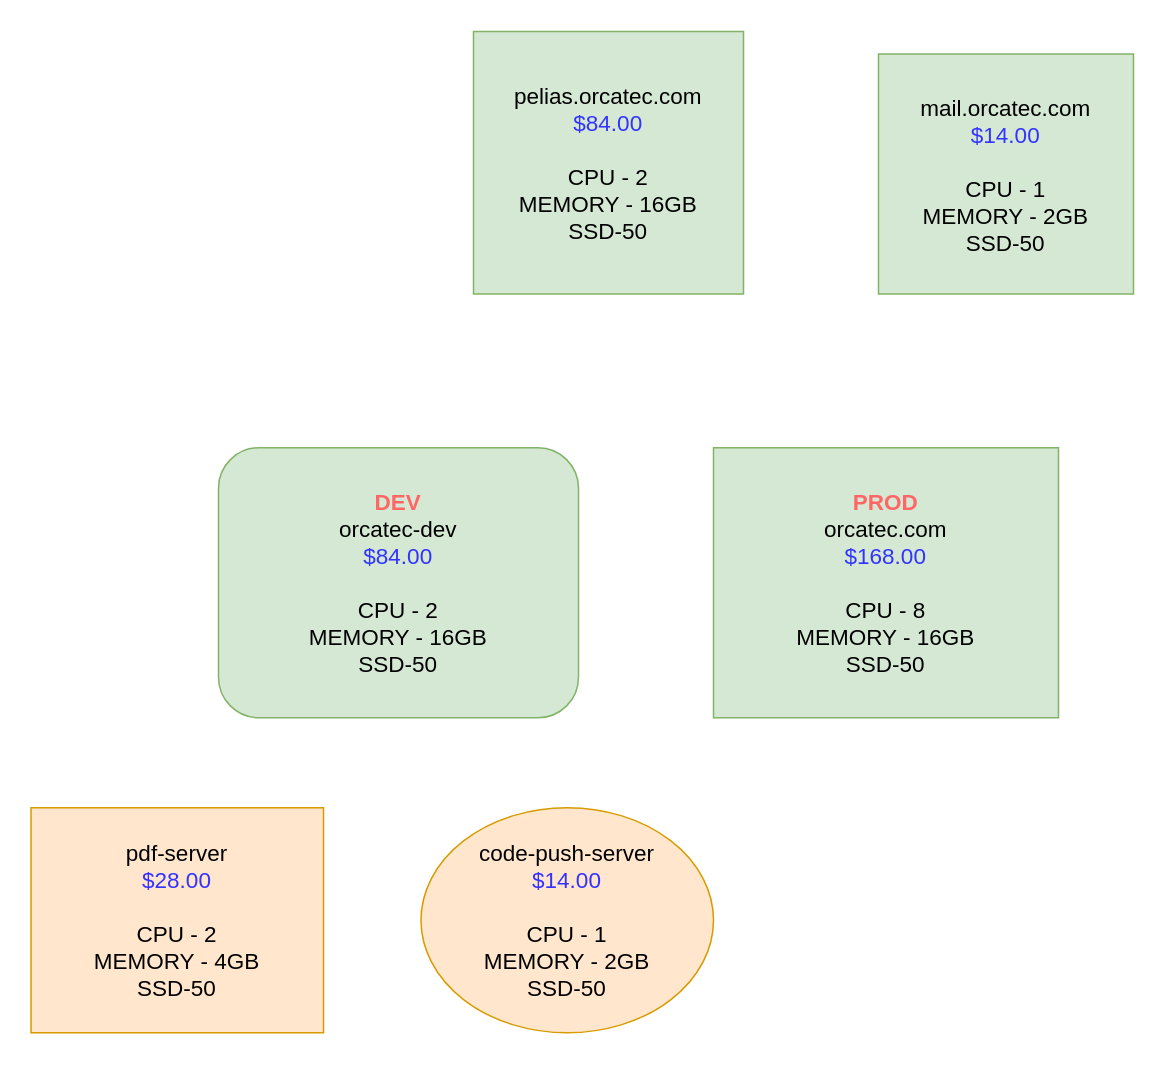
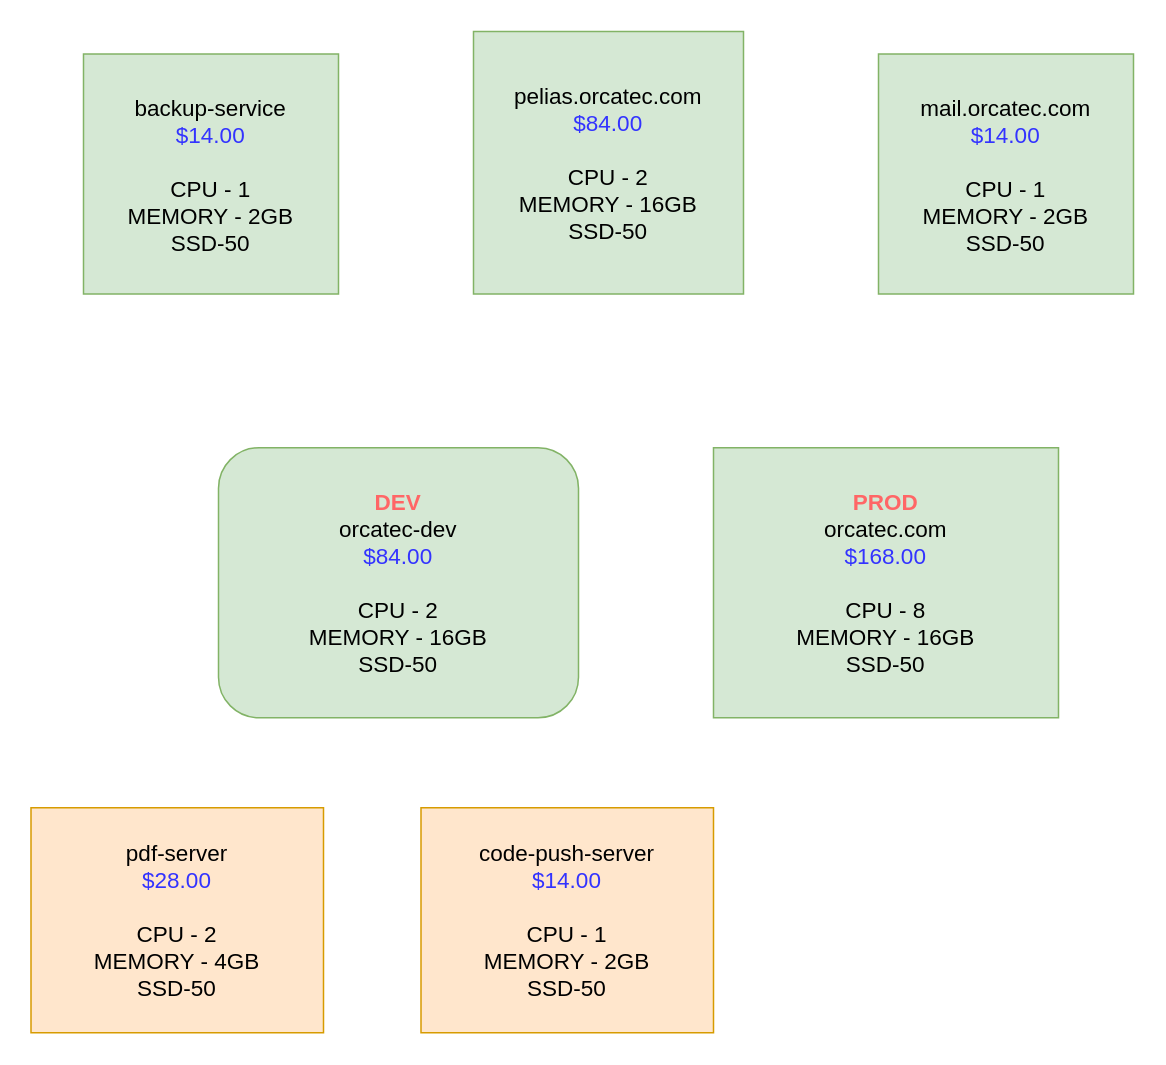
none -> (211, 174)
(567, 920) -> (567, 920)
